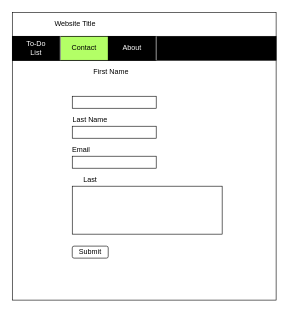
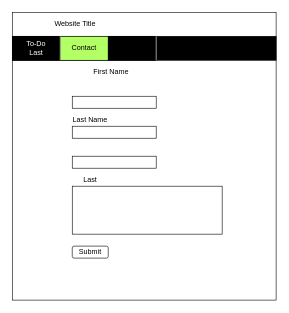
(36, 48) -> (36, 48)
(132, 48) -> none
(81, 150) -> none
